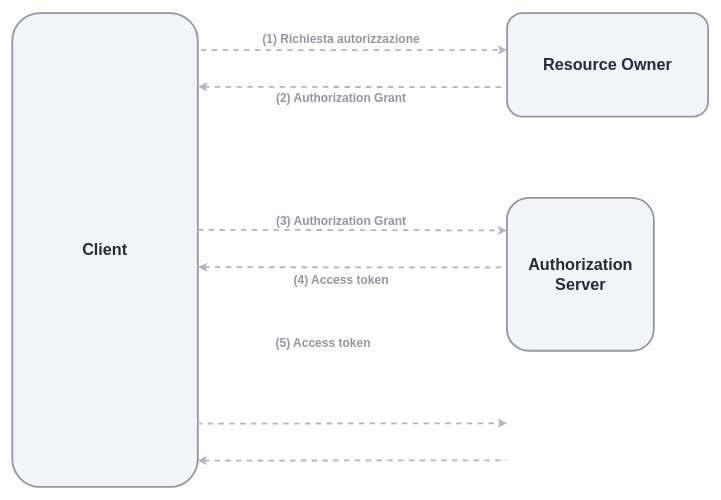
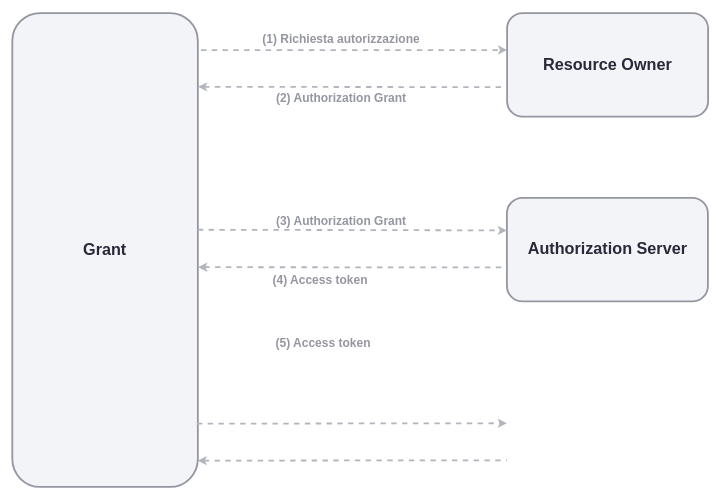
(105, 250) -> (105, 250)
(581, 274) -> (608, 250)
(341, 280) -> (320, 280)
